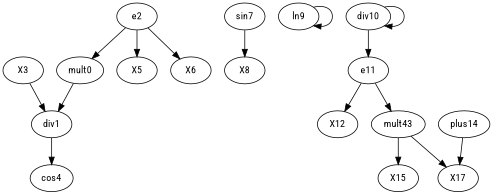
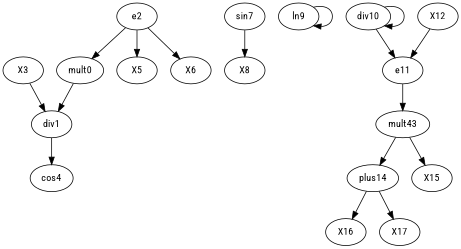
(355, 94) -> (422, 40)
(426, 149) -> (390, 148)
none -> (346, 232)
